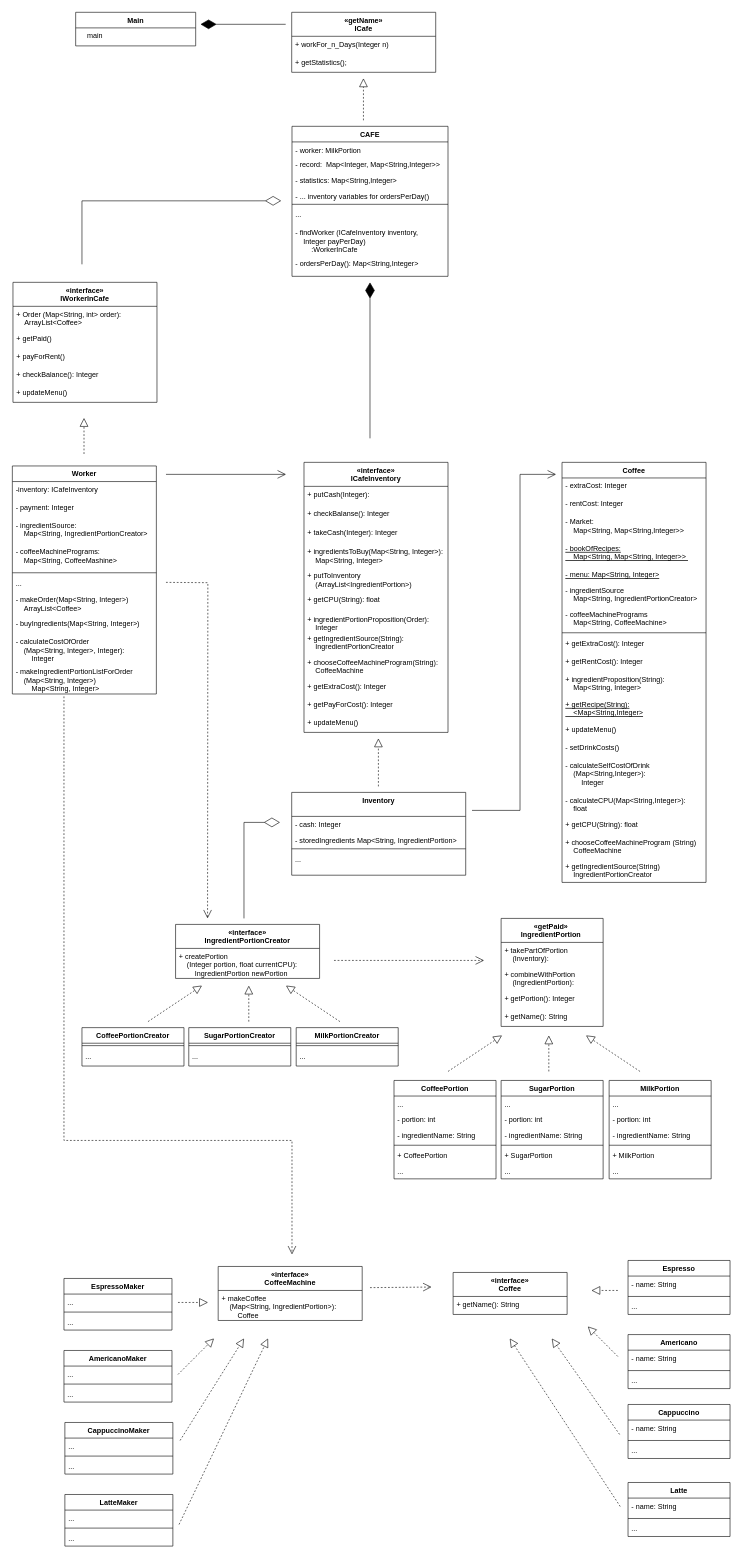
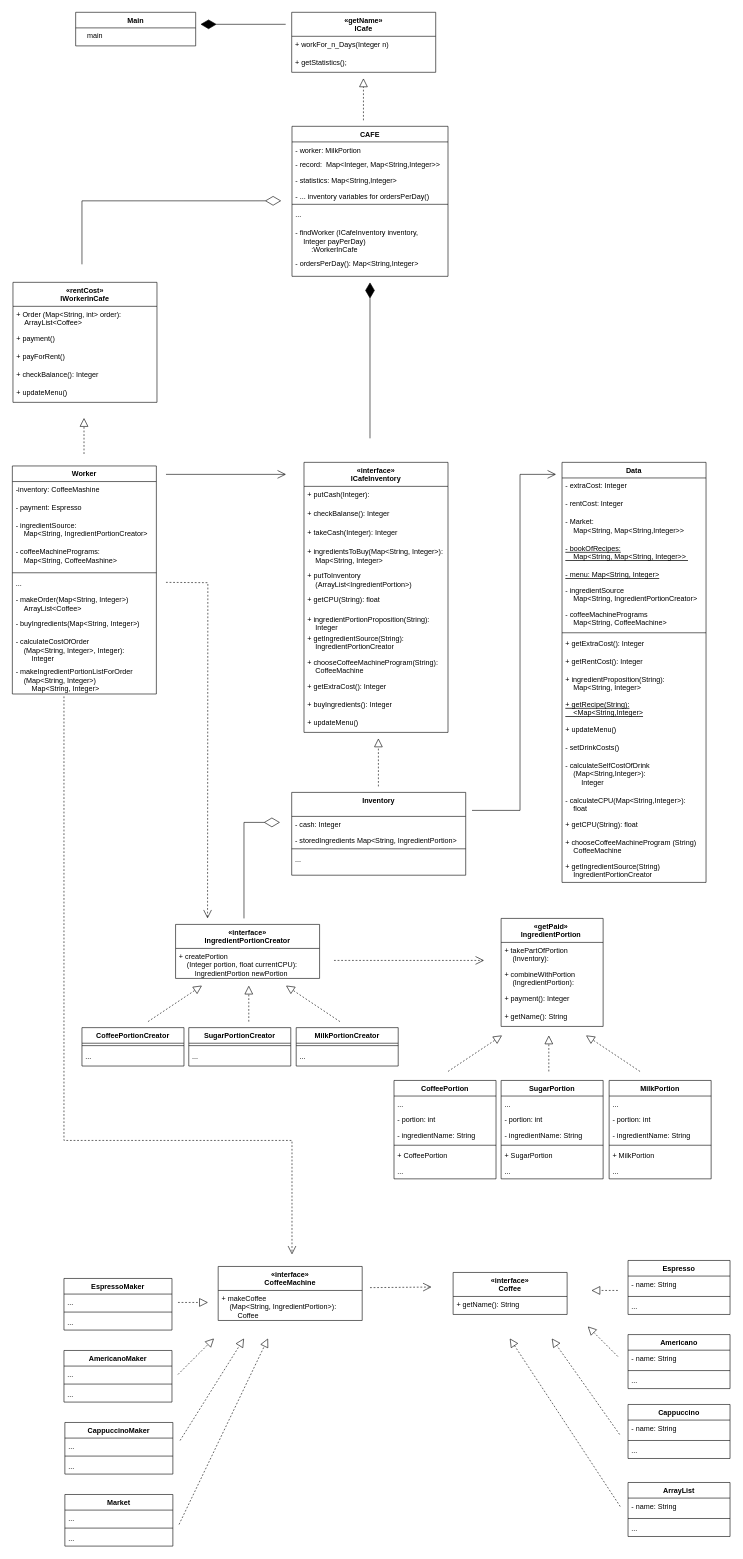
(85, 290) -> (85, 290)
(37, 338) -> (38, 338)
(634, 470) -> (634, 470)
(66, 490) -> (63, 490)
(51, 508) -> (53, 508)
(378, 619) -> (379, 619)
(358, 704) -> (359, 704)
(547, 998) -> (542, 998)
(679, 1490) -> (679, 1490)
(119, 1502) -> (119, 1502)
